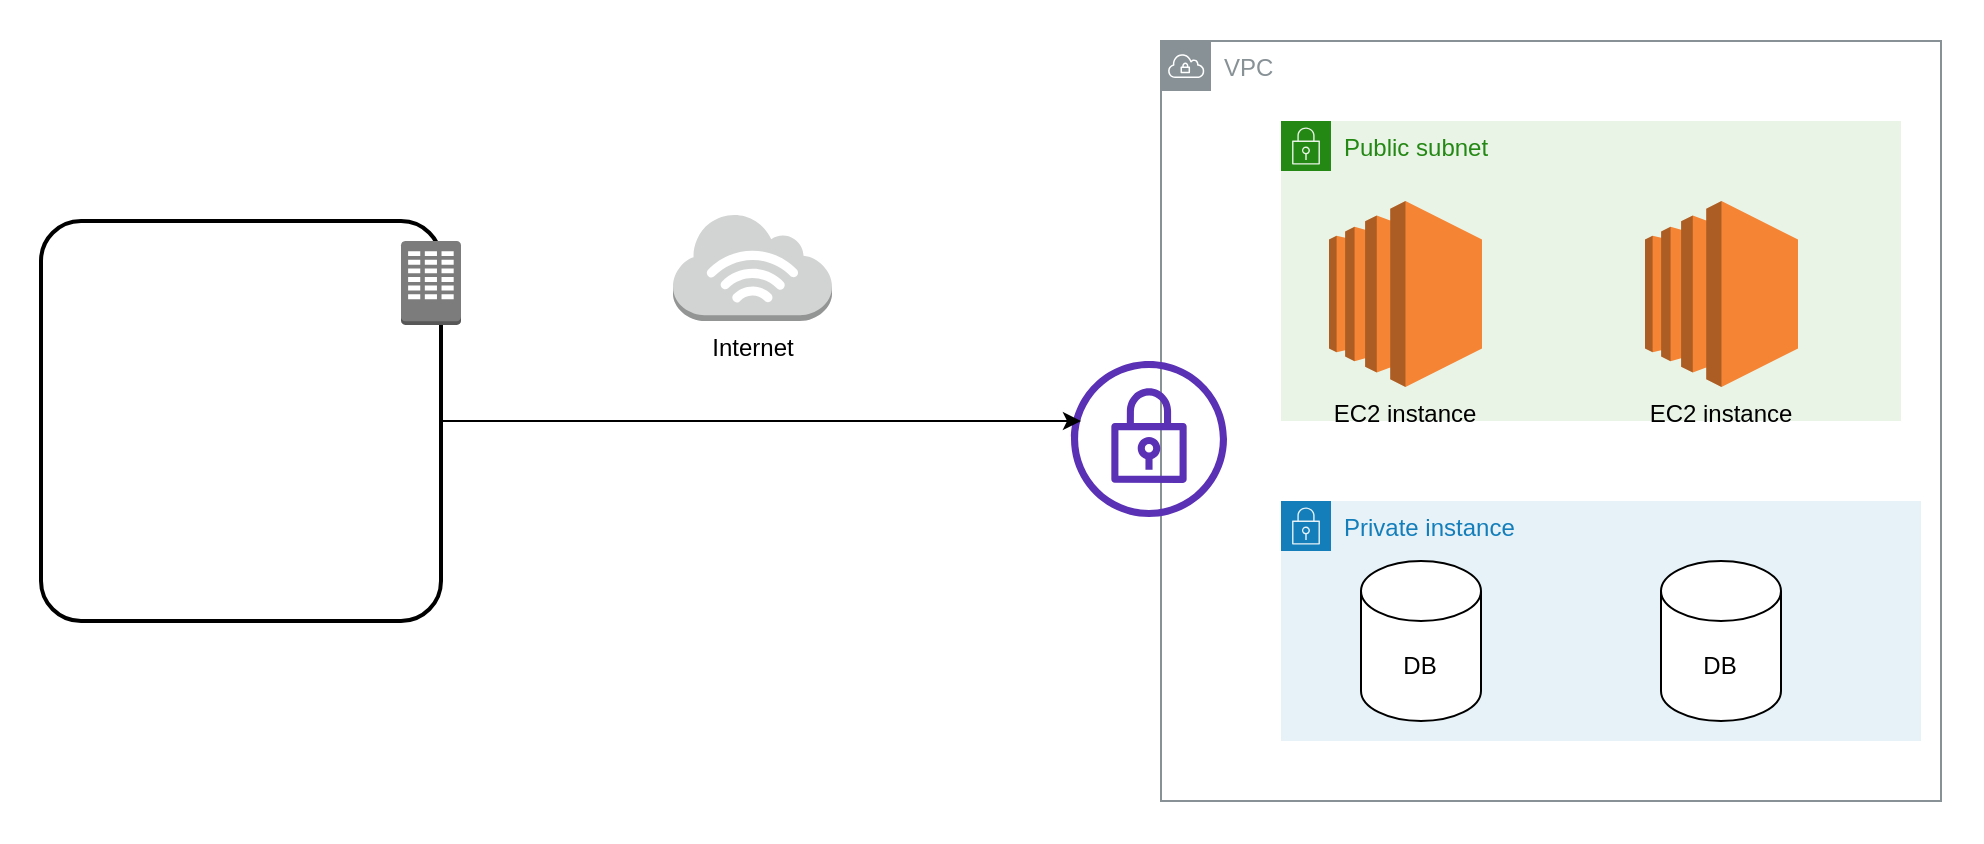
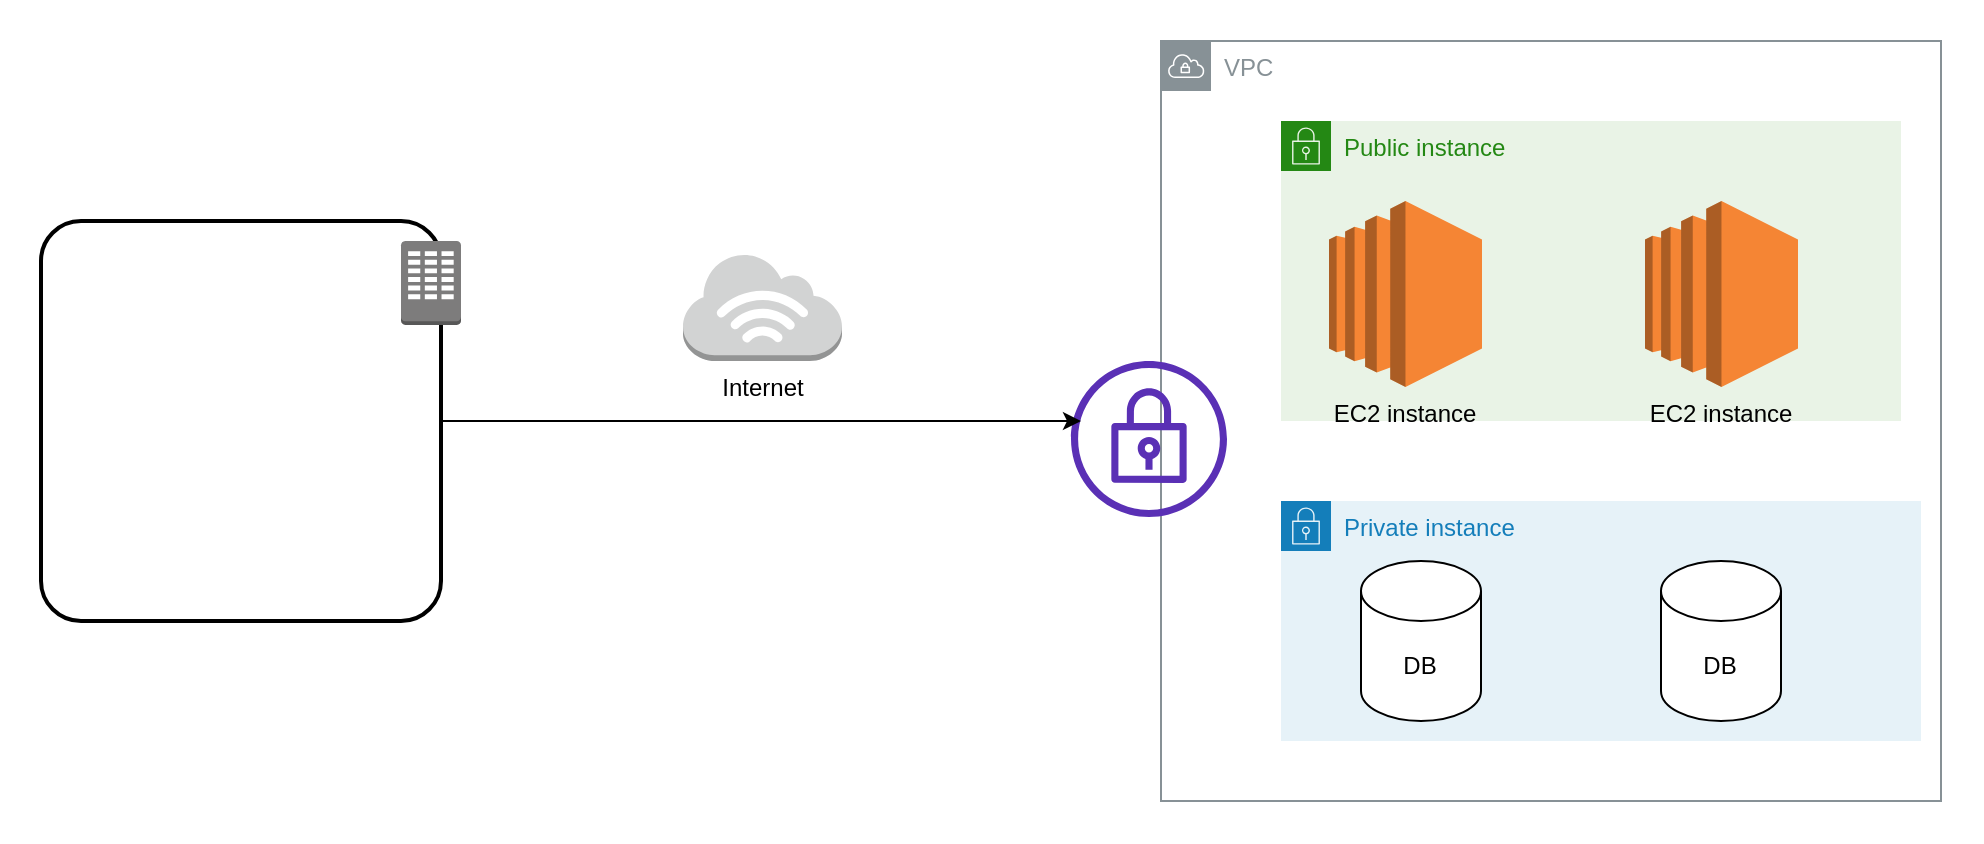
(1423, 149) -> (1433, 149)
(753, 267) -> (763, 307)
